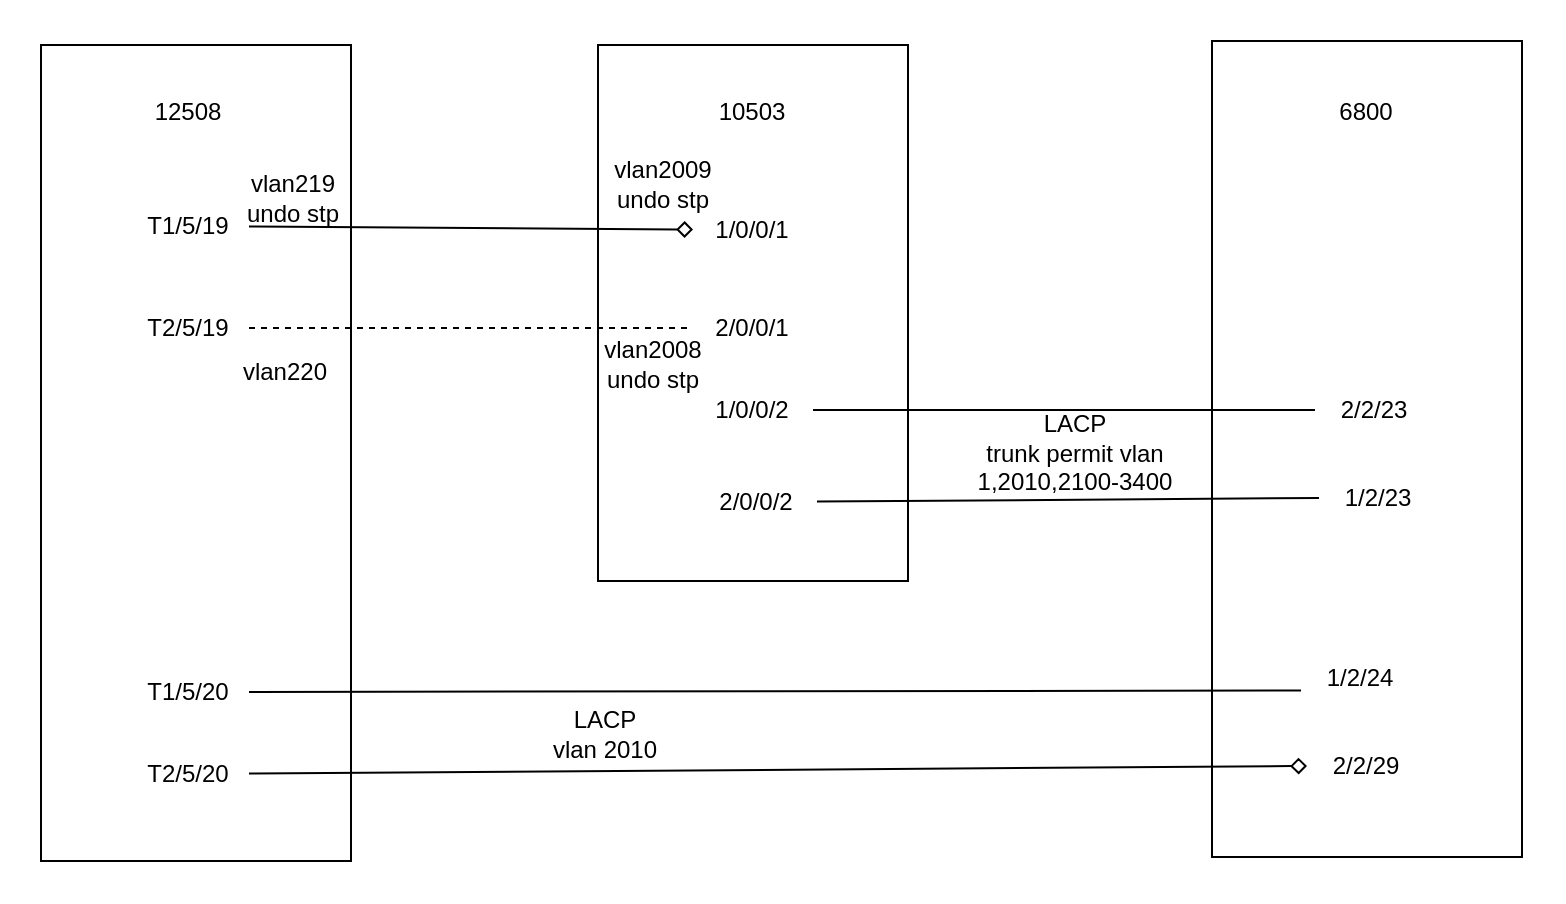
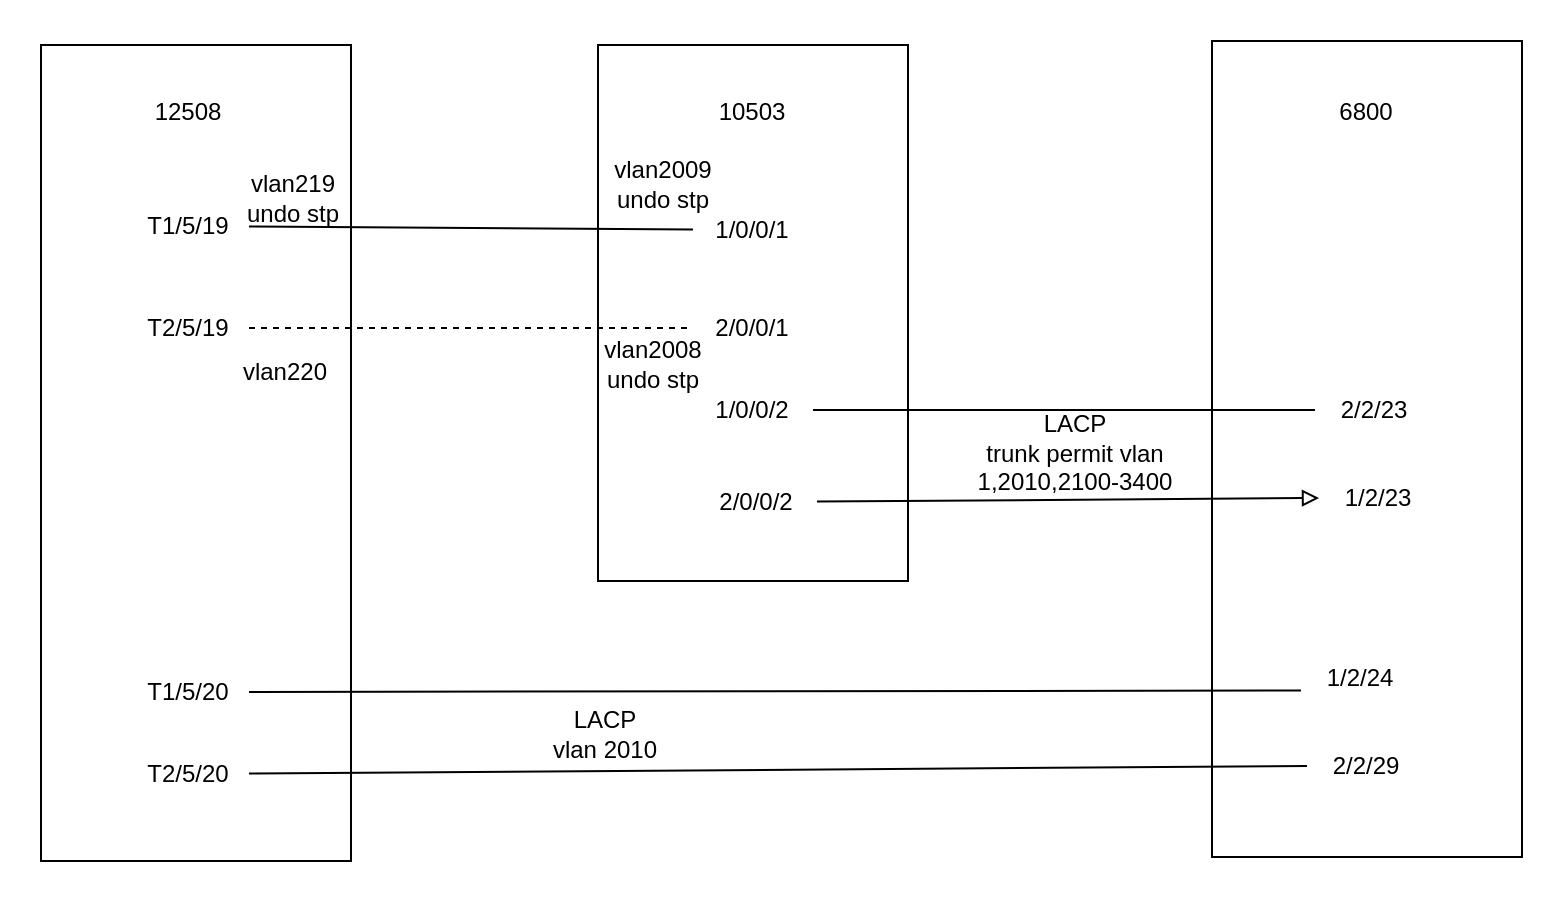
(677, 229) -> (684, 230)
(1309, 498) -> (1301, 498)
(1291, 766) -> (1298, 766)
